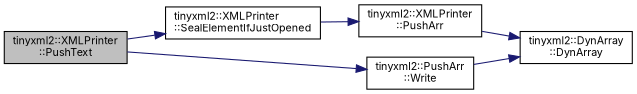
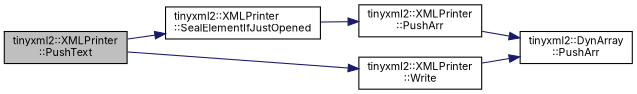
(576, 48) -> (576, 48)
(420, 73) -> (420, 73)
